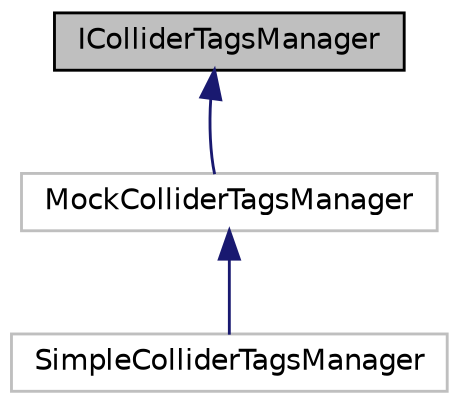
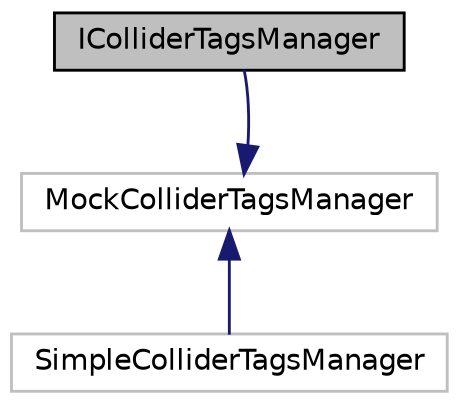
(210, 137) -> (248, 108)
